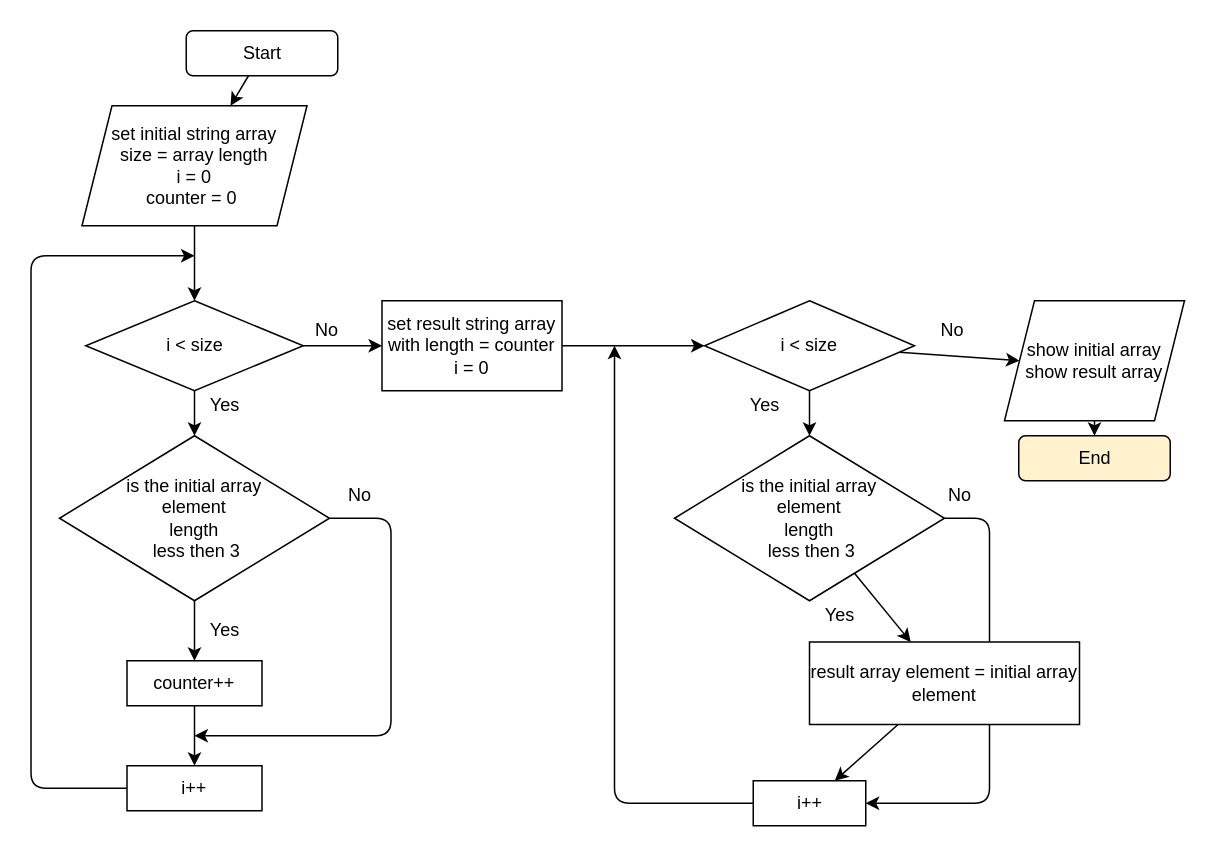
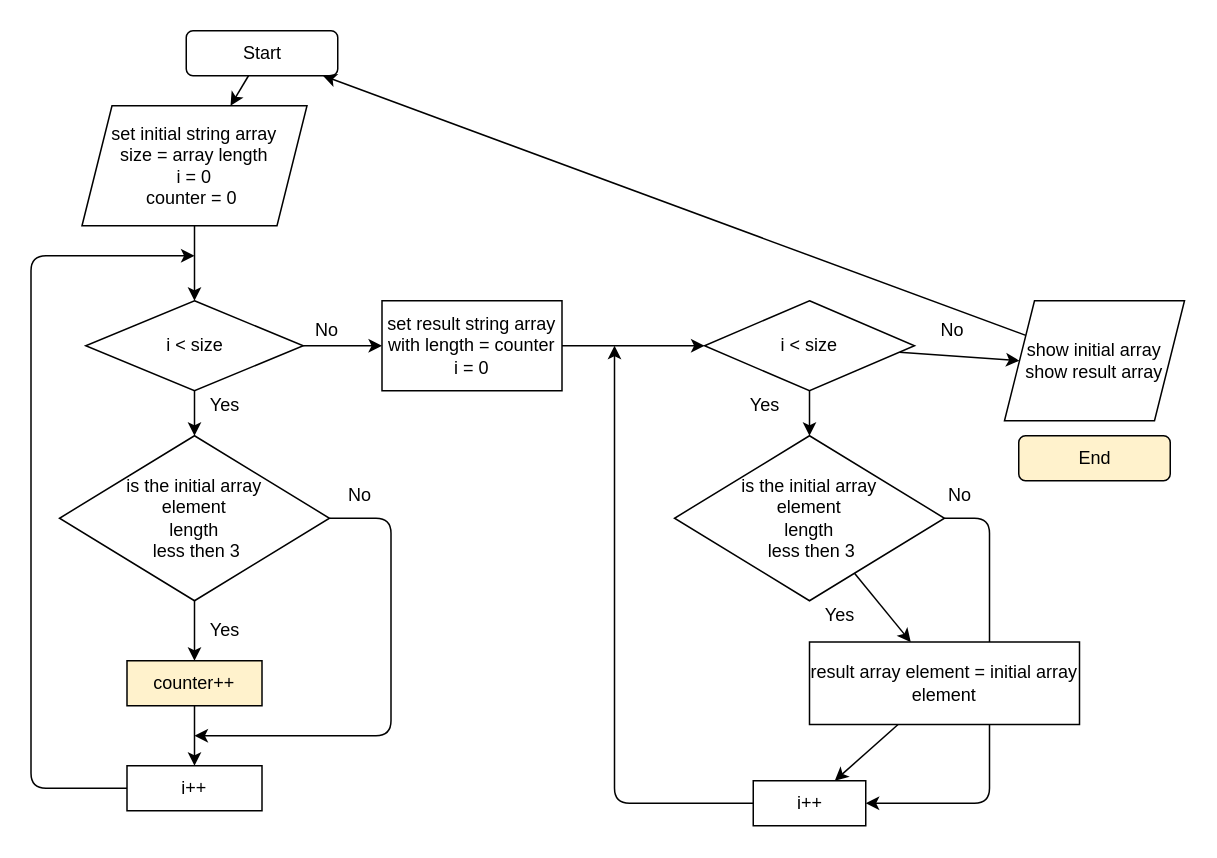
(1094, 423) -> (679, 207)
(194, 683) -> (194, 683)
